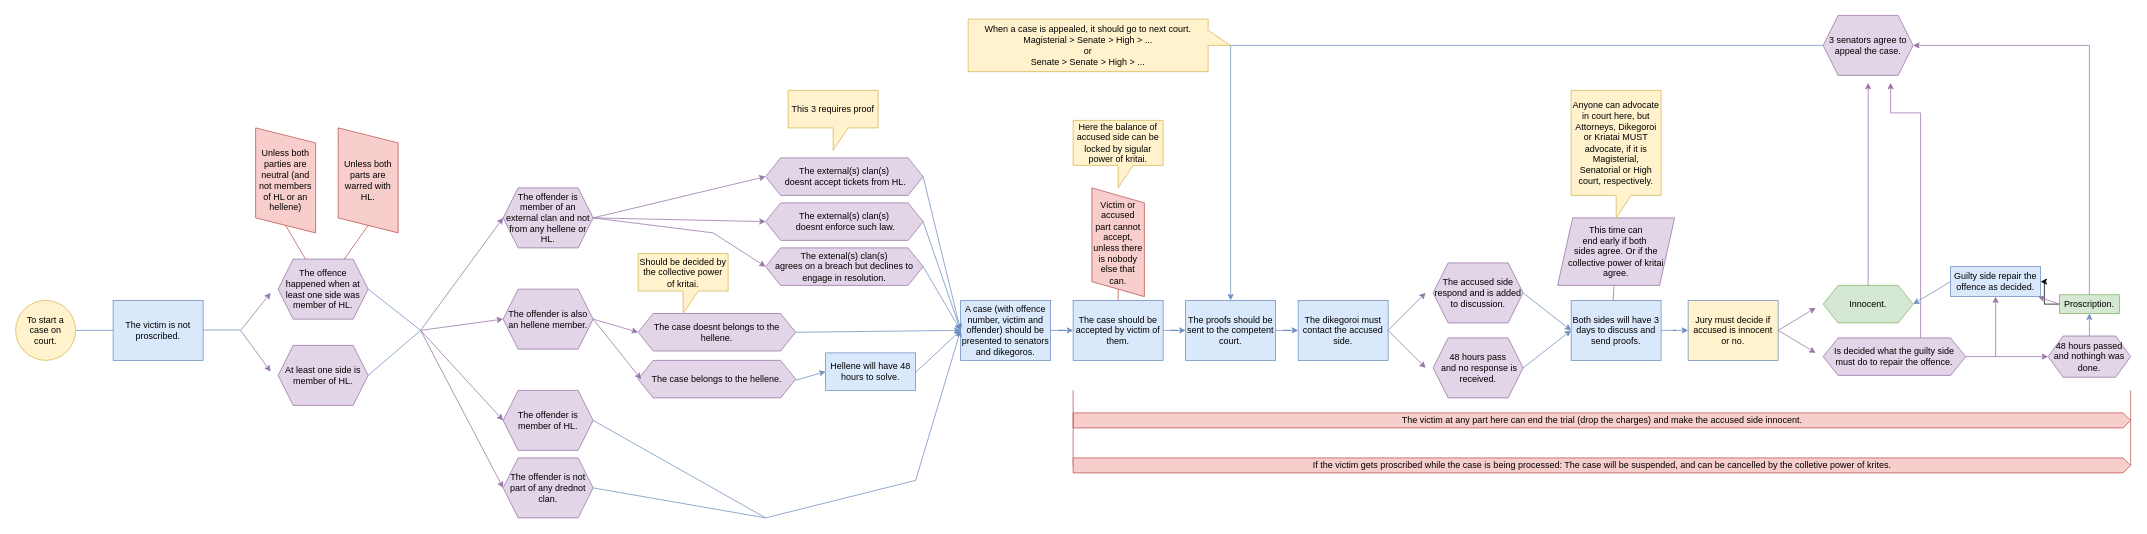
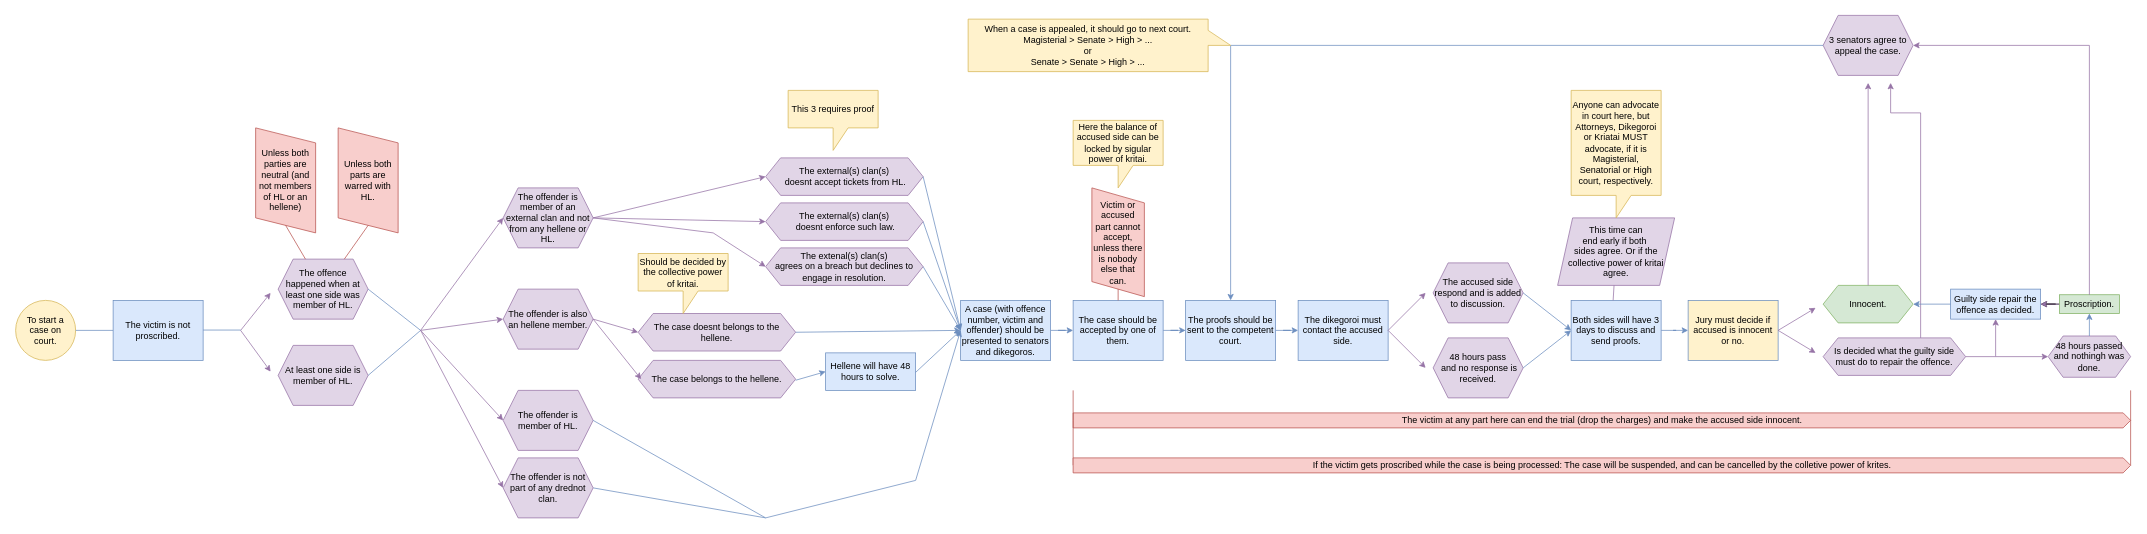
(1995, 282) -> (1995, 304)
(1118, 330) -> (1118, 330)
